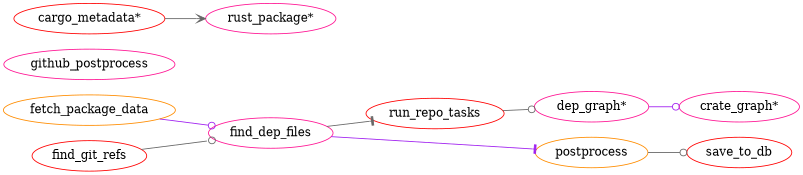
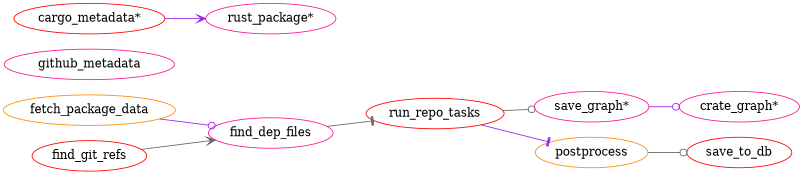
(181, 19) -> (181, 19)
(89, 64) -> (89, 64)
(592, 107) -> (592, 107)
(432, 143) -> (513, 133)
(174, 145) -> (174, 145)
